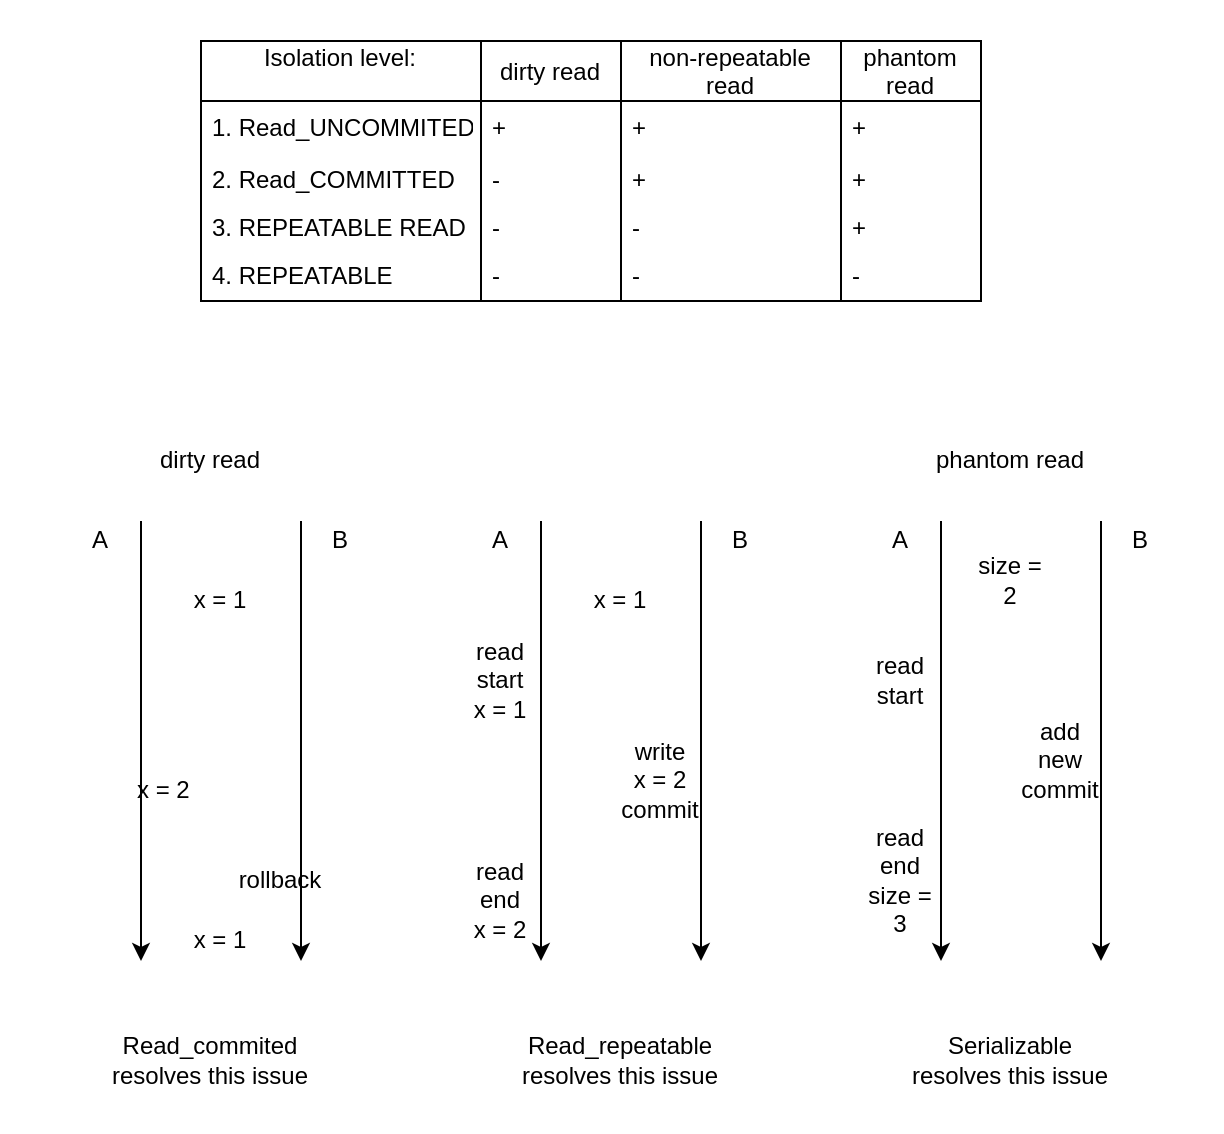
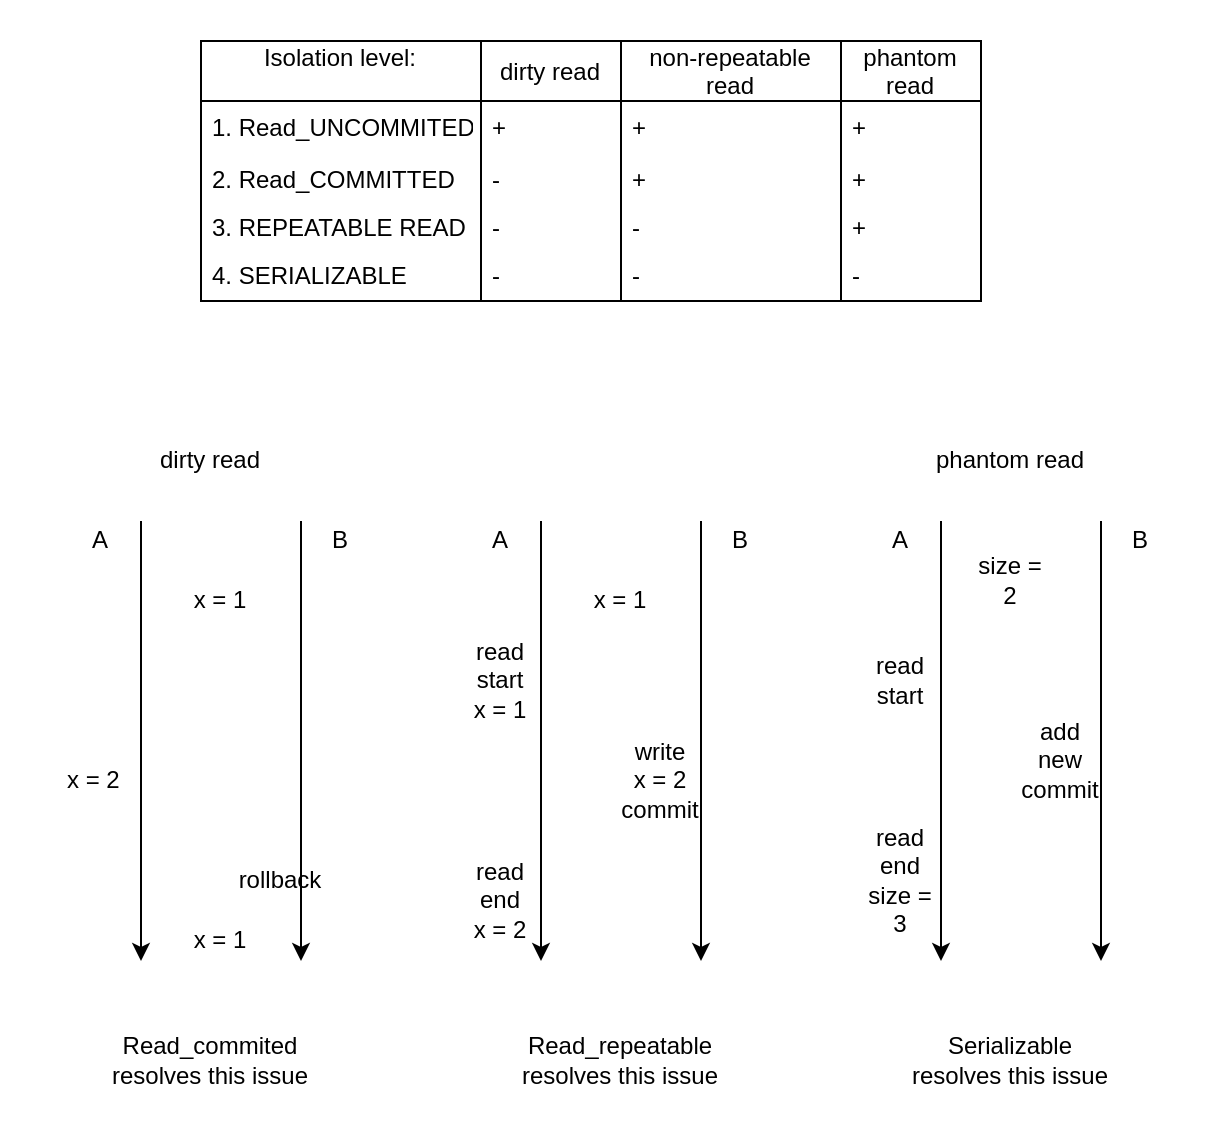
(293, 276) -> (307, 276)
(161, 791) -> (91, 781)
